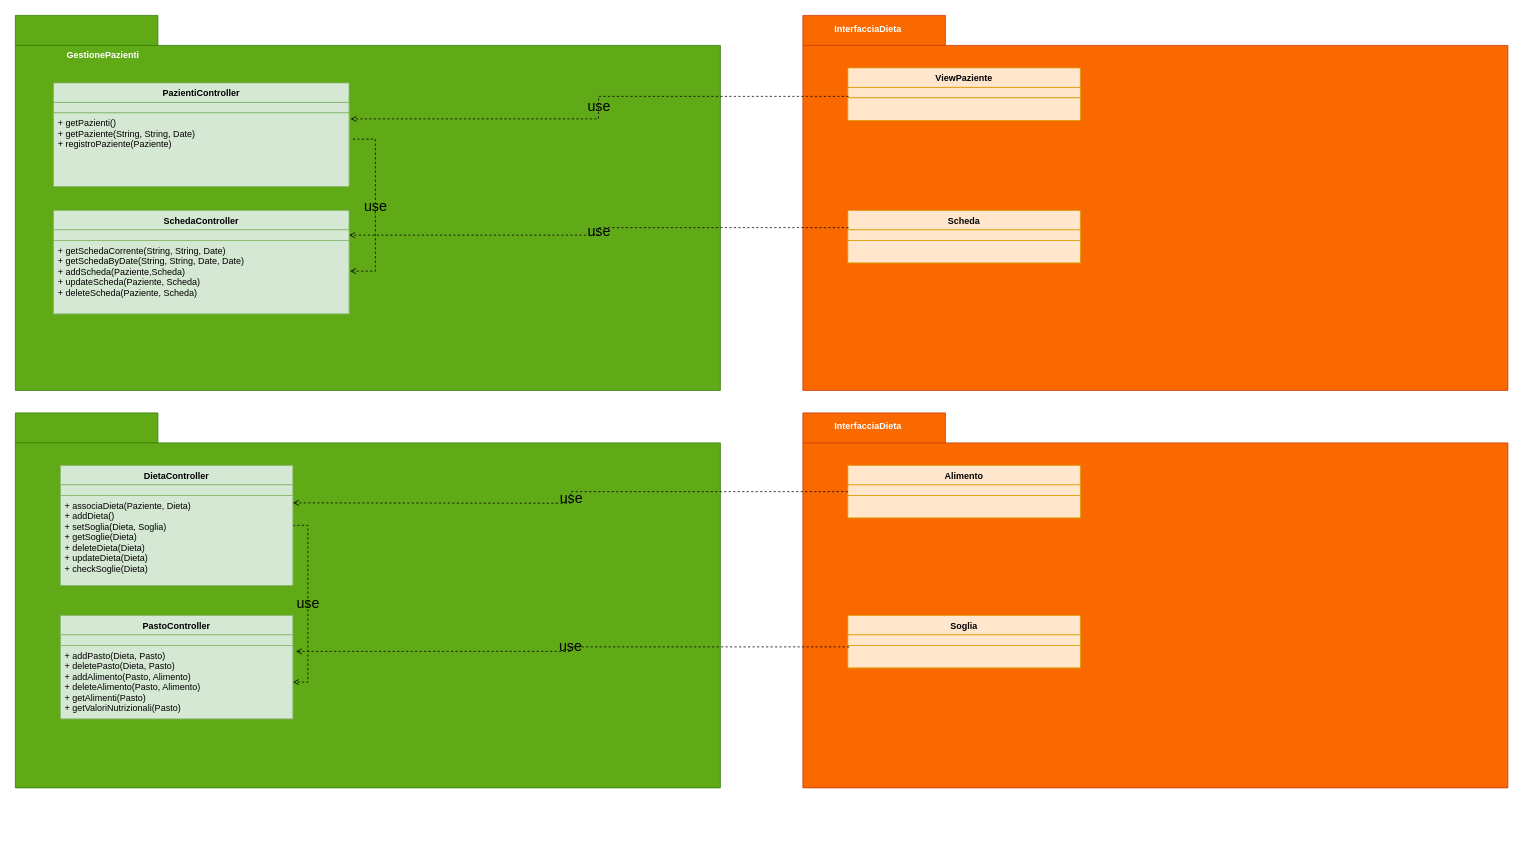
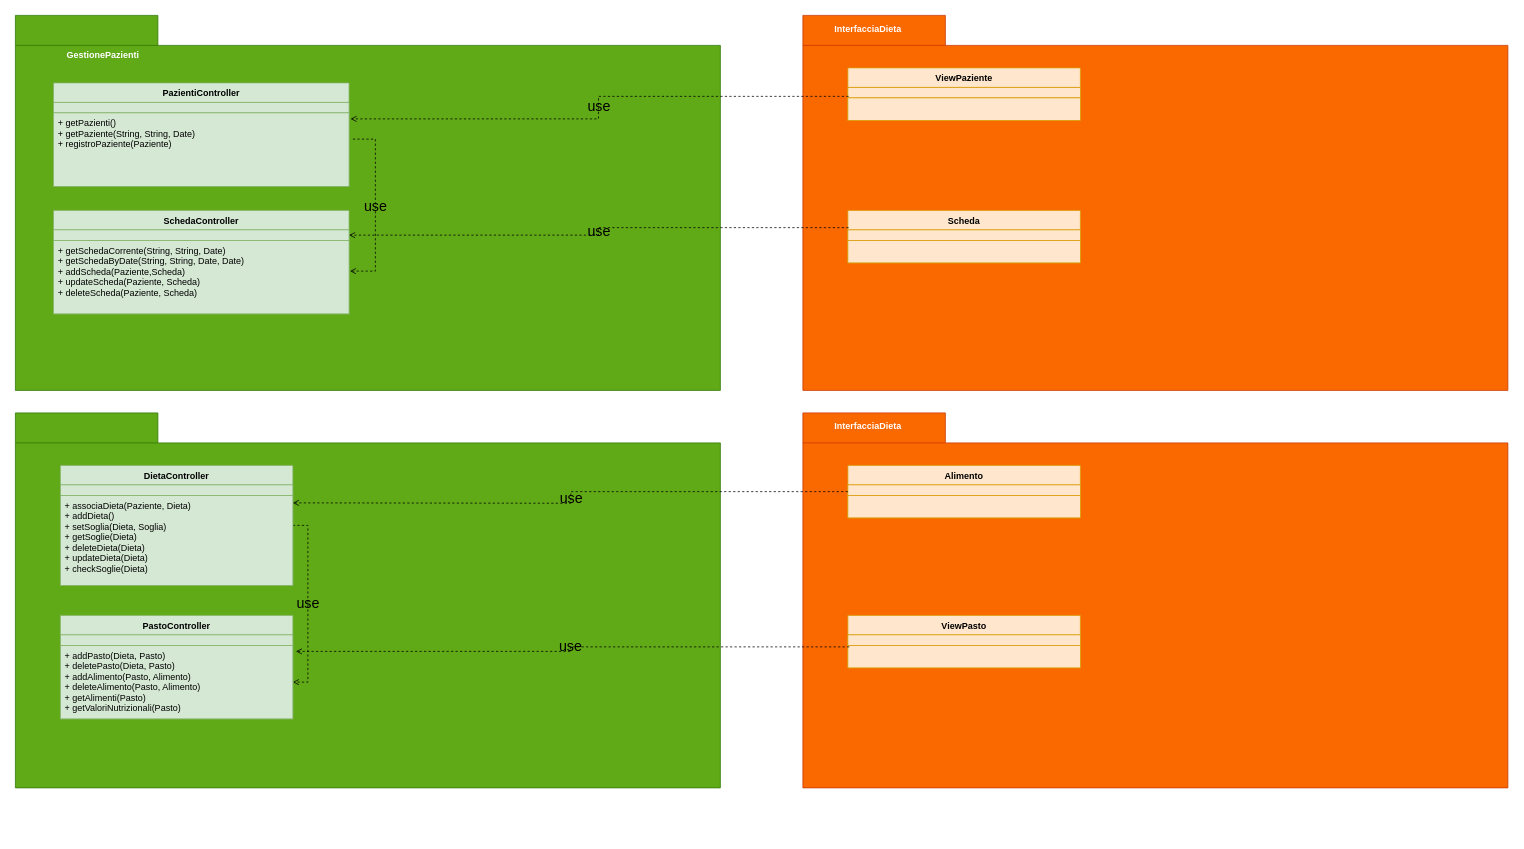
(964, 626) -> (964, 626)
